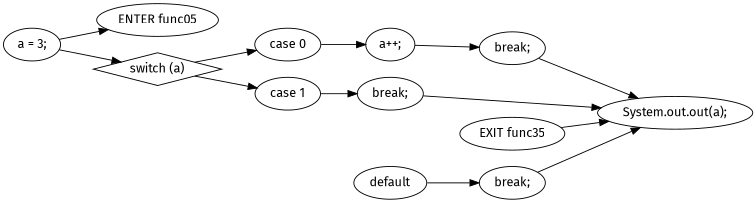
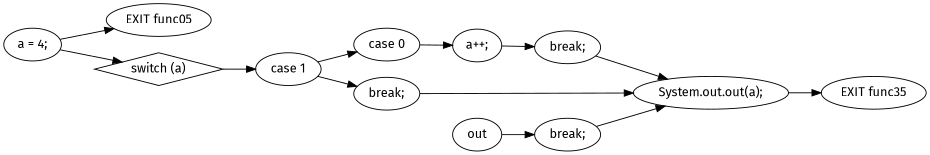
(158, 20) -> (159, 20)
(32, 45) -> (33, 45)
(221, 57) -> (333, 58)
(580, 125) -> (800, 93)
(390, 183) -> (477, 135)
